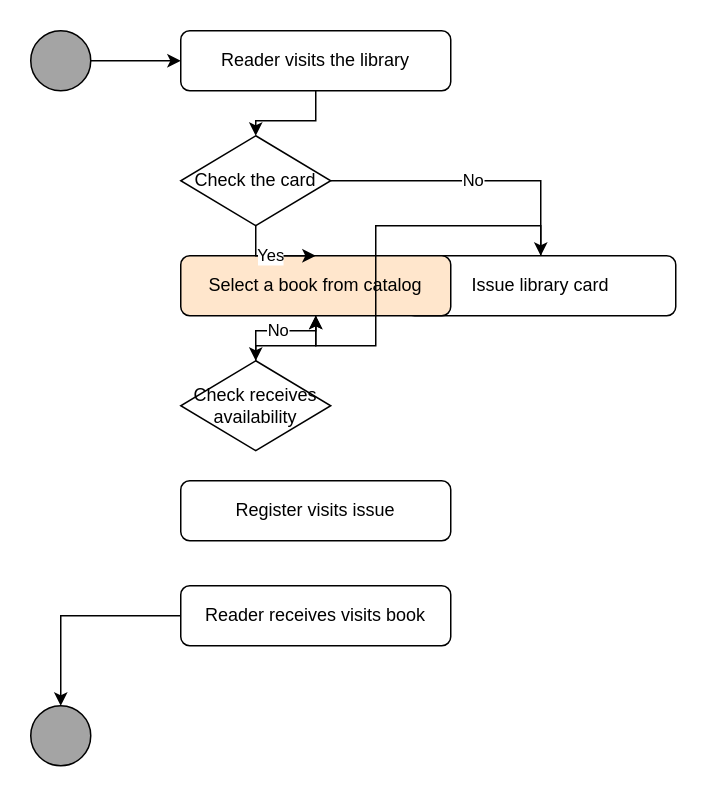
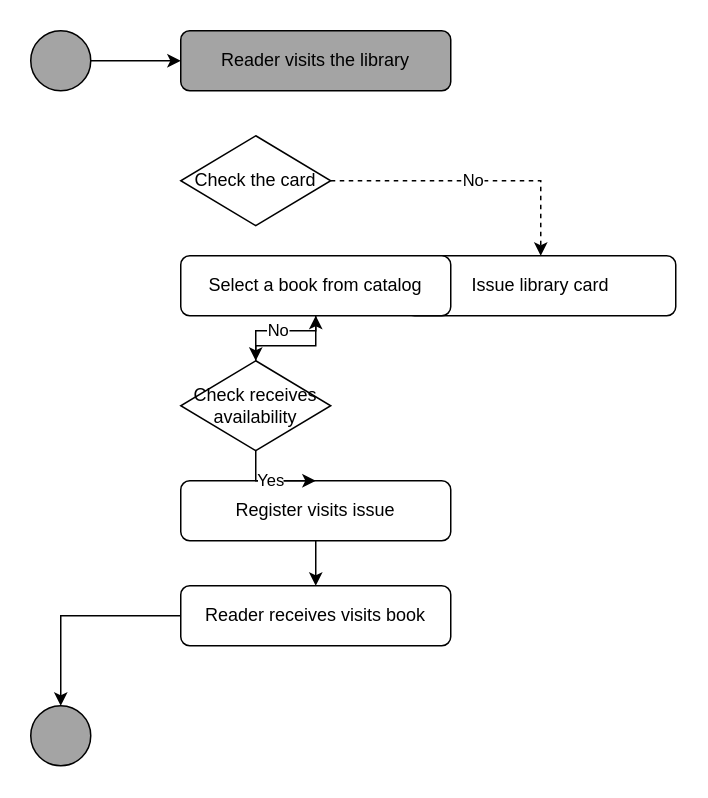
(316, 61) -> (316, 61)
(299, 121) -> none
(398, 181) -> (398, 181)
(376, 235) -> none
(256, 255) -> none
(316, 286) -> (316, 286)
none -> (256, 480)
none -> (316, 569)
